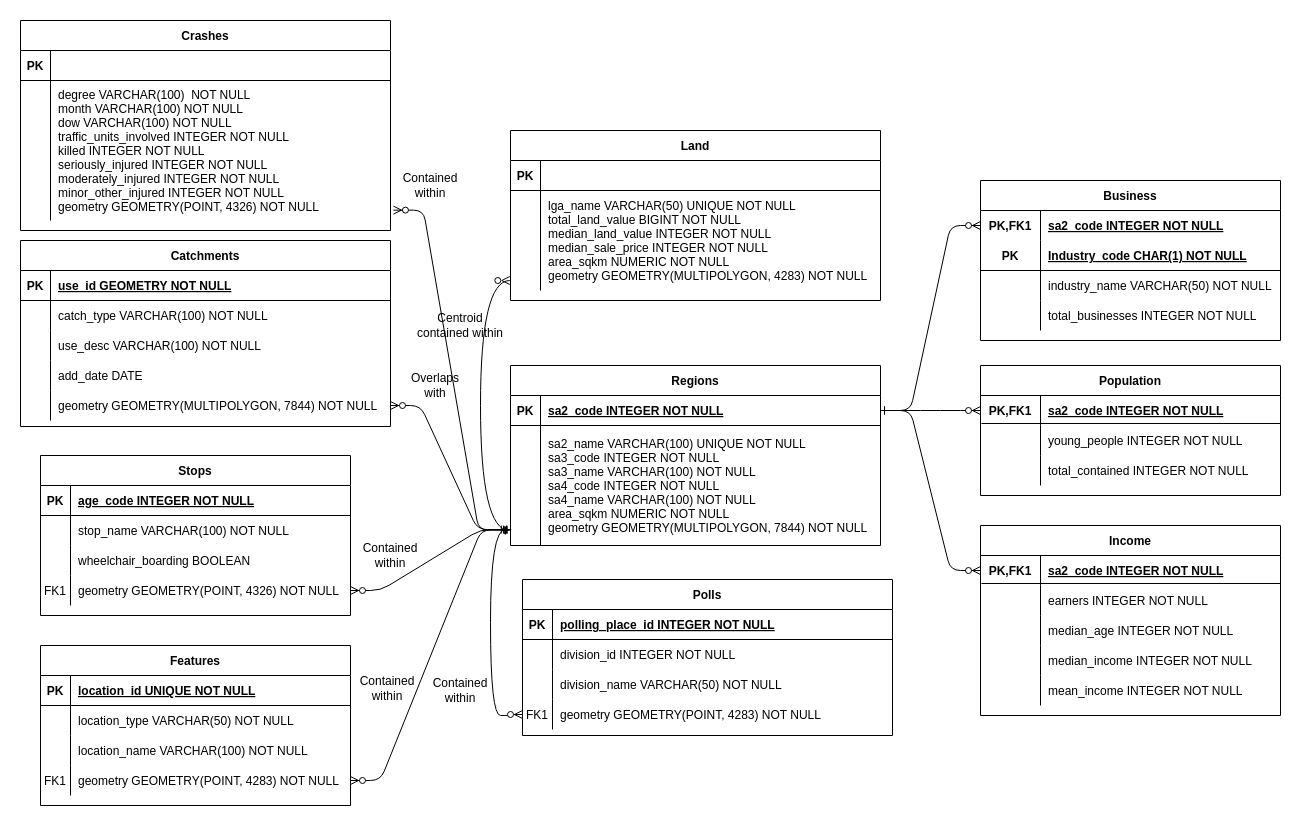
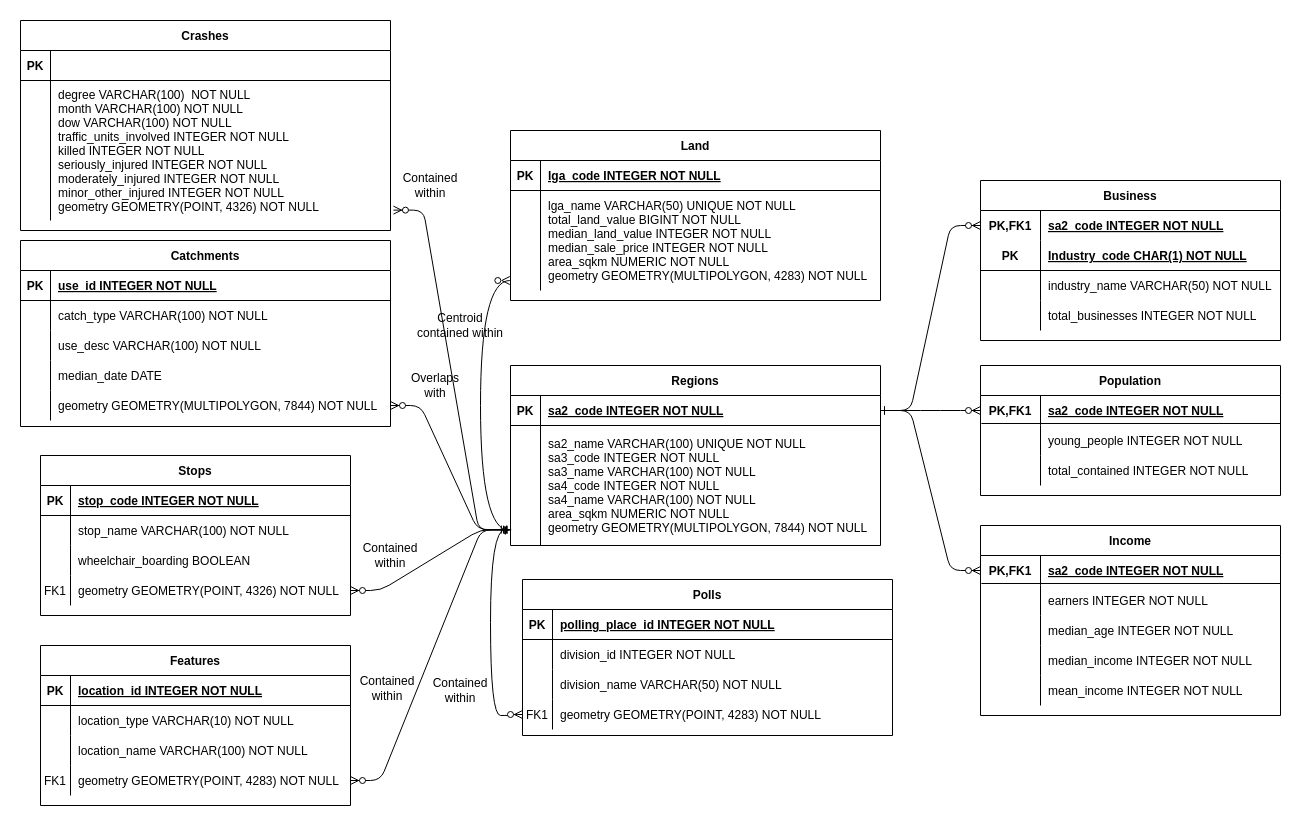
none -> (711, 176)
(132, 286) -> (129, 286)
(100, 376) -> (109, 376)
(157, 501) -> (161, 501)
(159, 691) -> (163, 691)
(184, 721) -> (184, 721)
